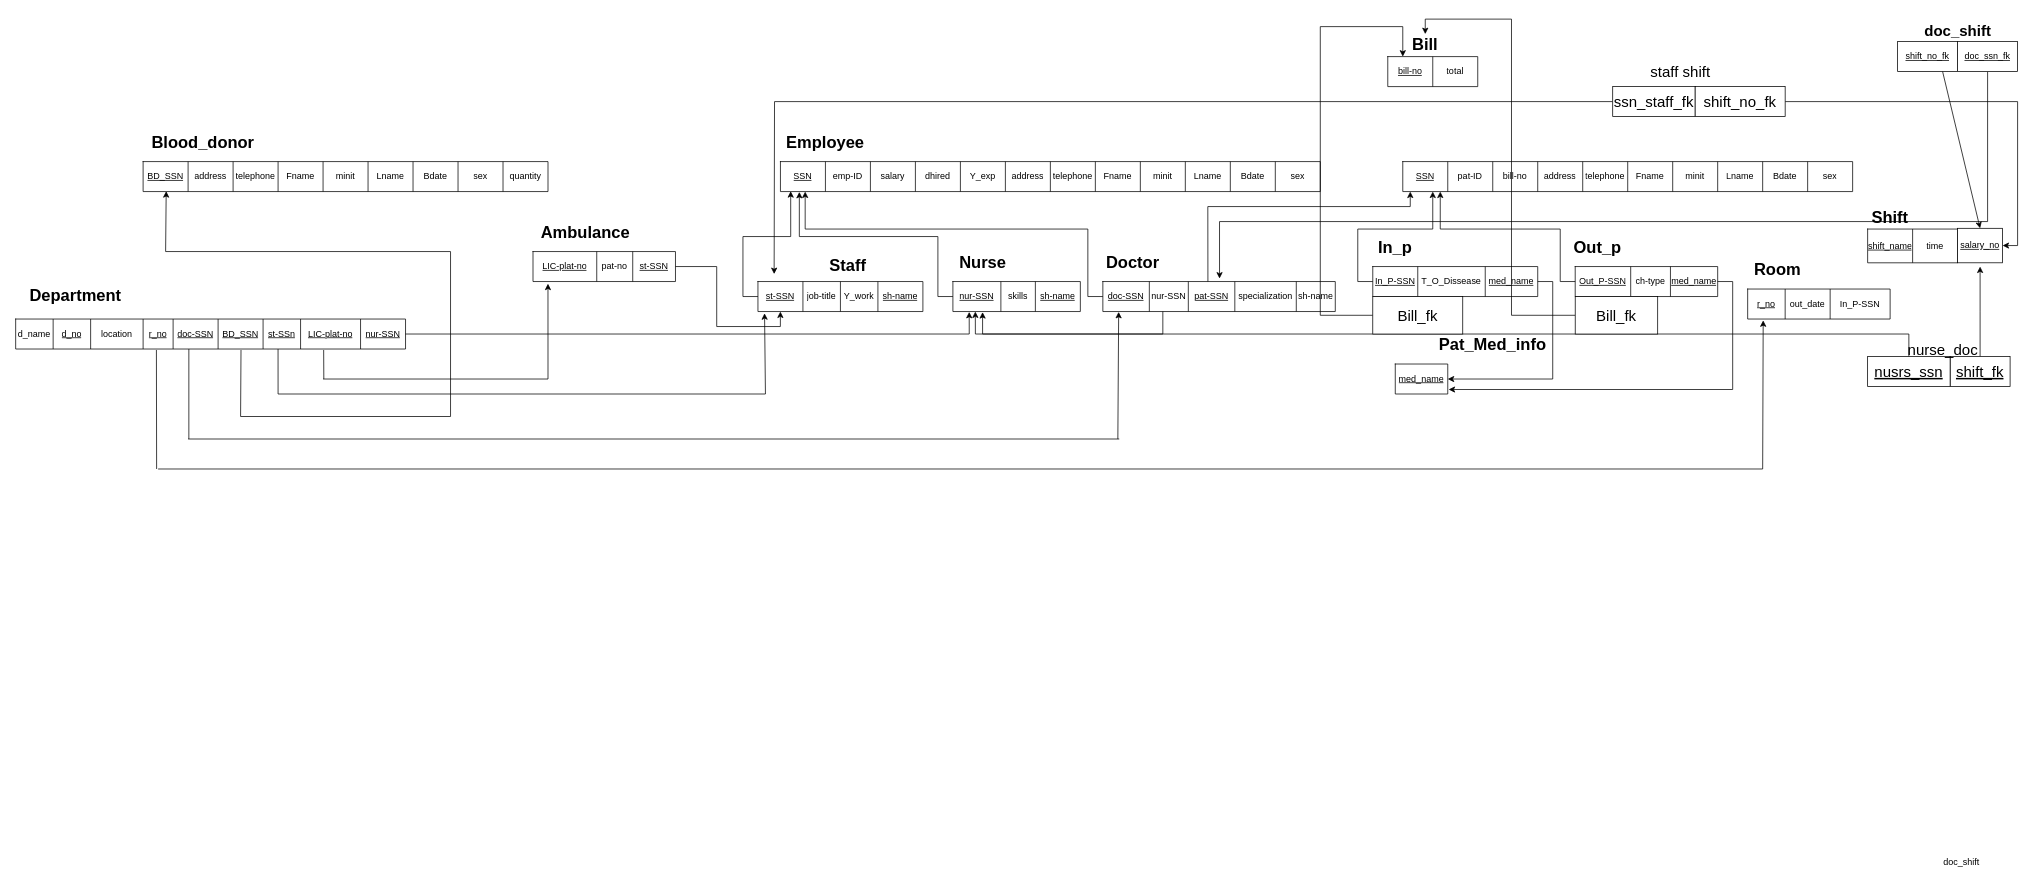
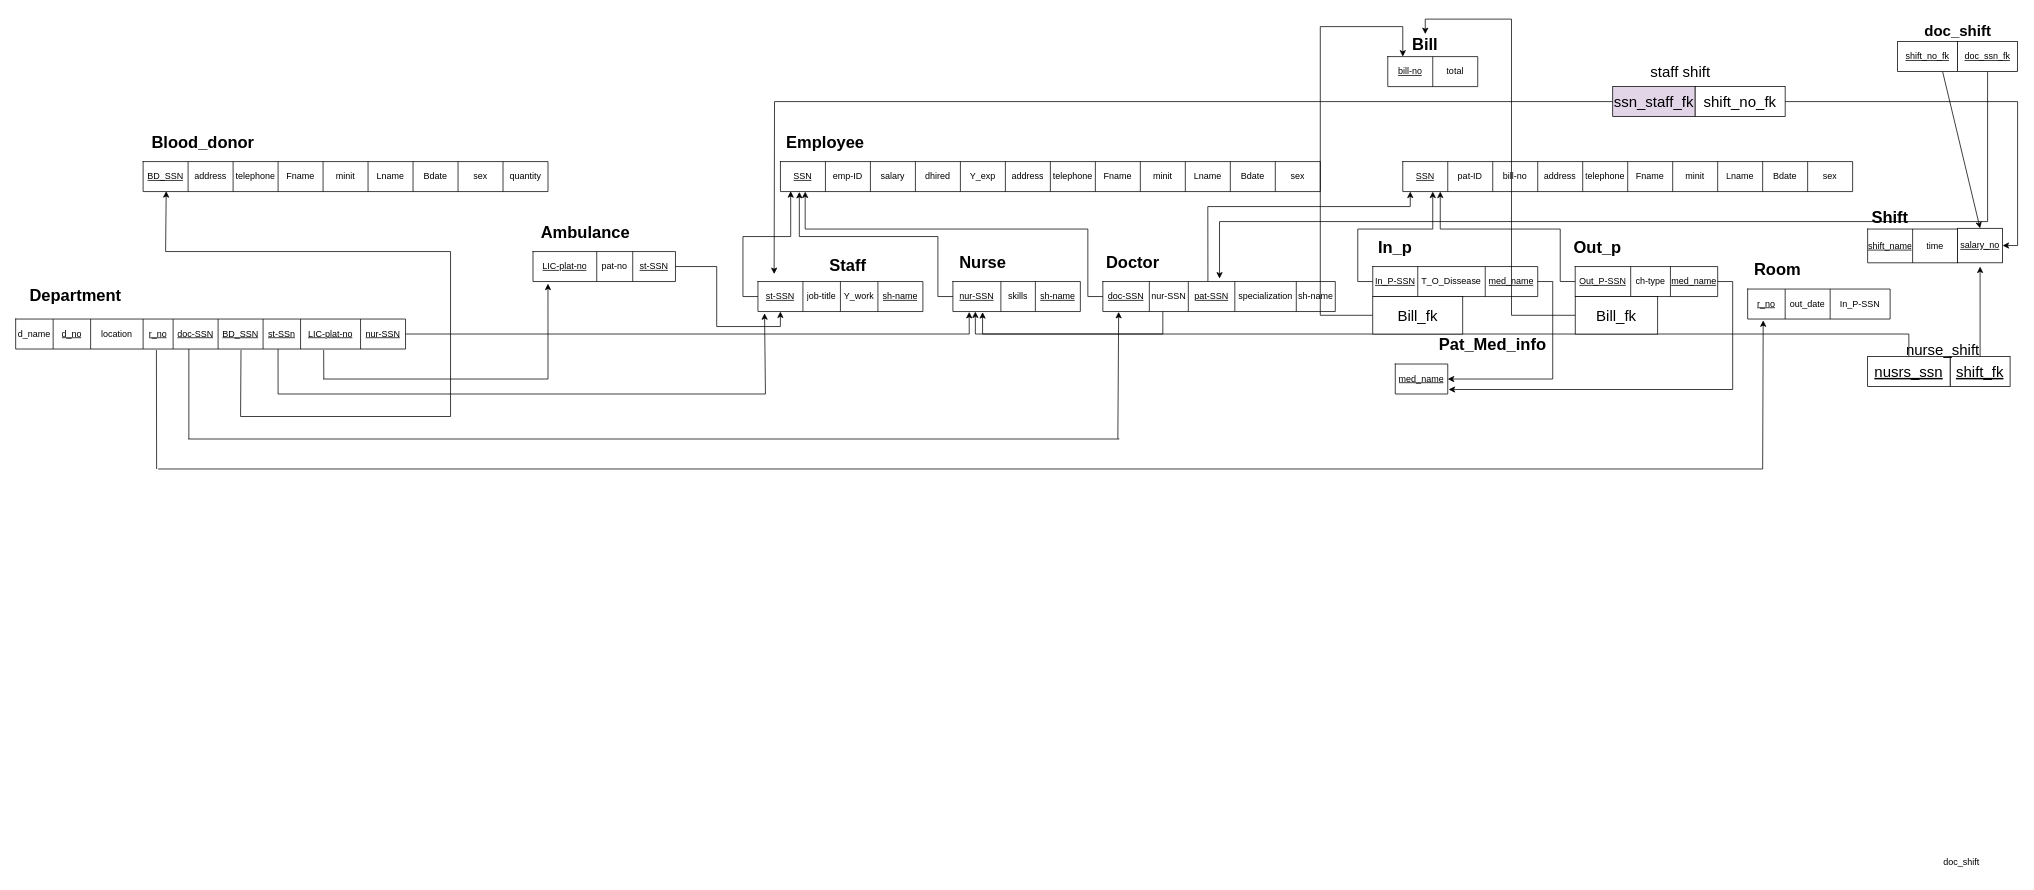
(1654, 102) -> (1654, 102)
(1943, 349) -> (1943, 349)
